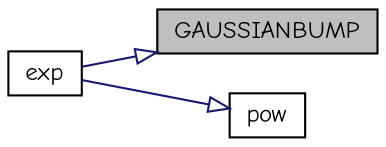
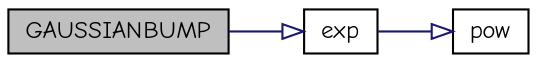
(109, 61) -> (255, 31)
